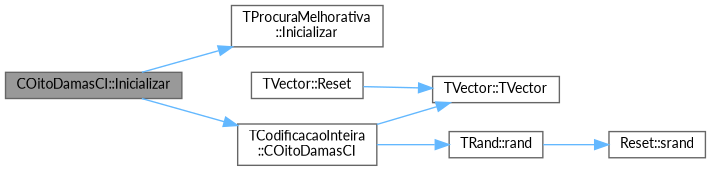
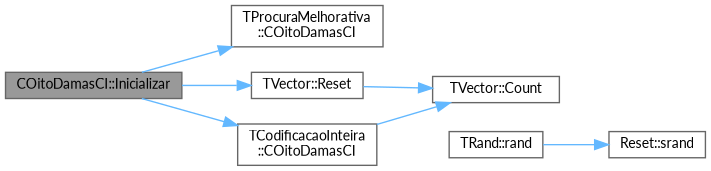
(307, 26) -> (307, 26)
none -> (209, 85)
(496, 90) -> (496, 90)
(406, 145) -> none
